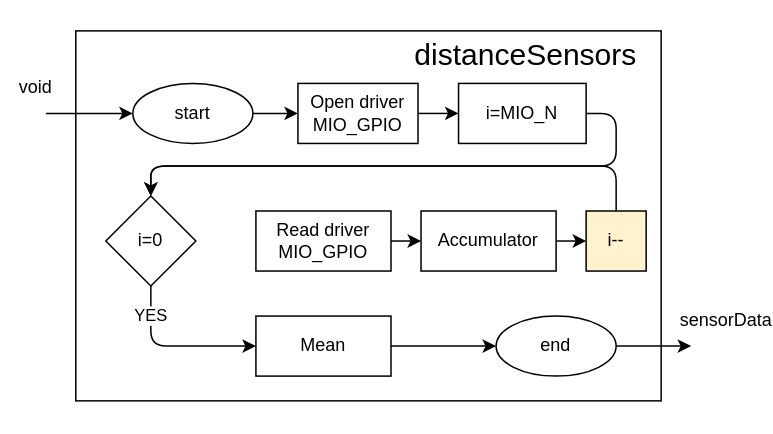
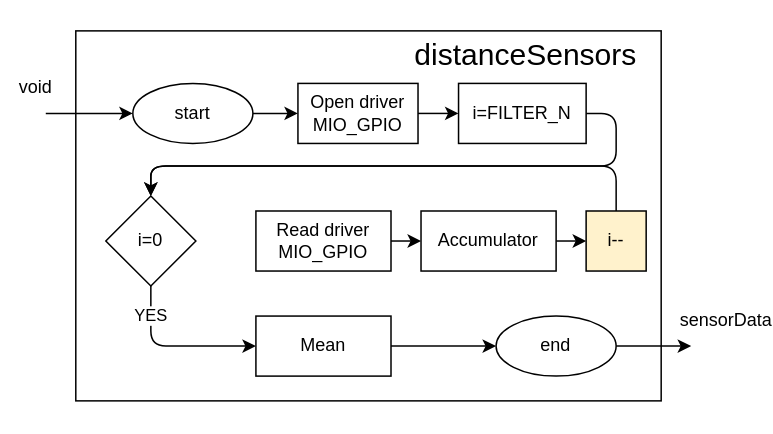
(522, 113) -> (522, 113)
